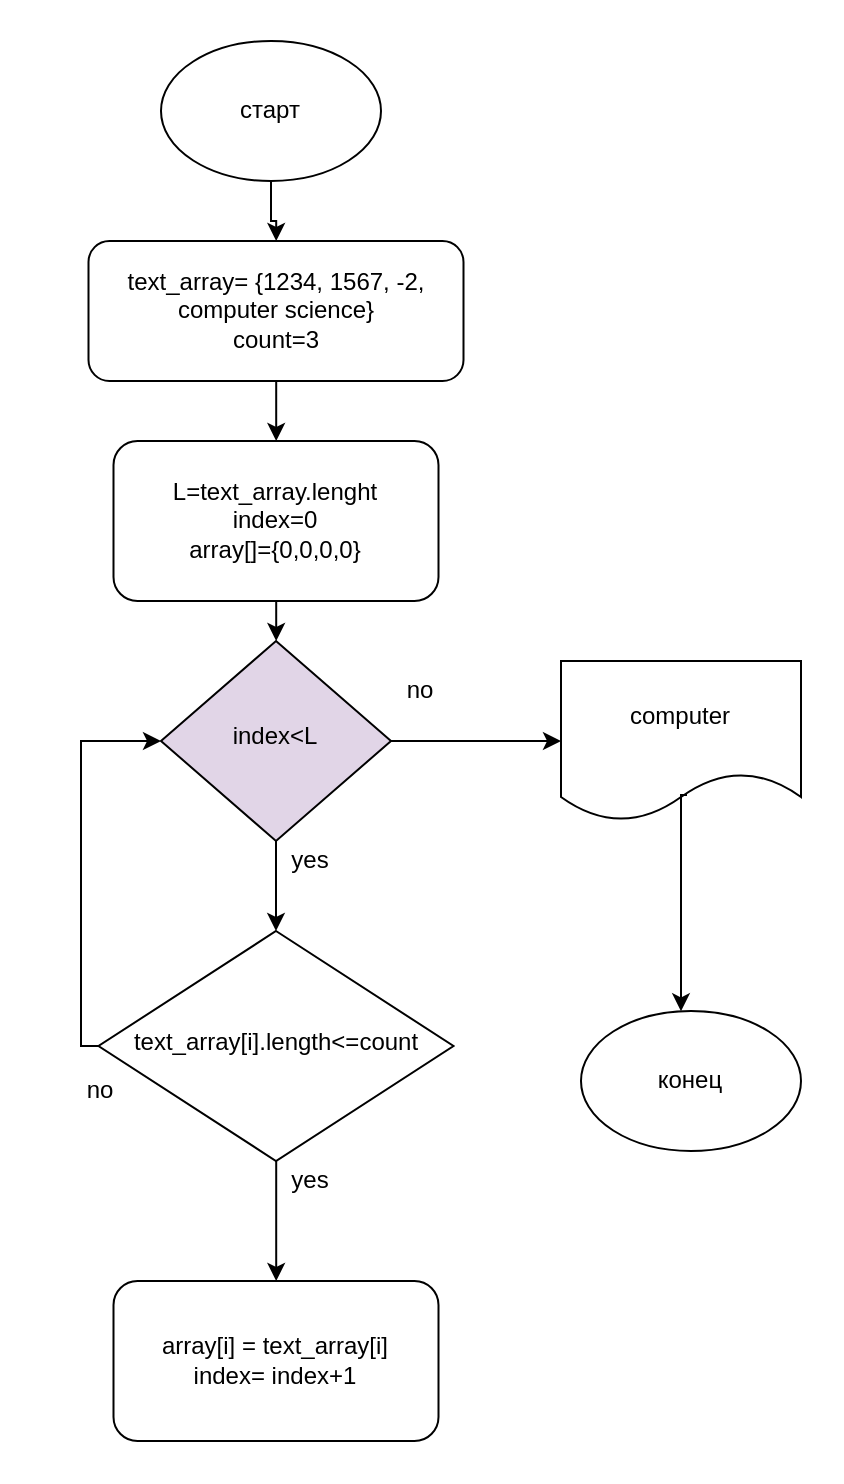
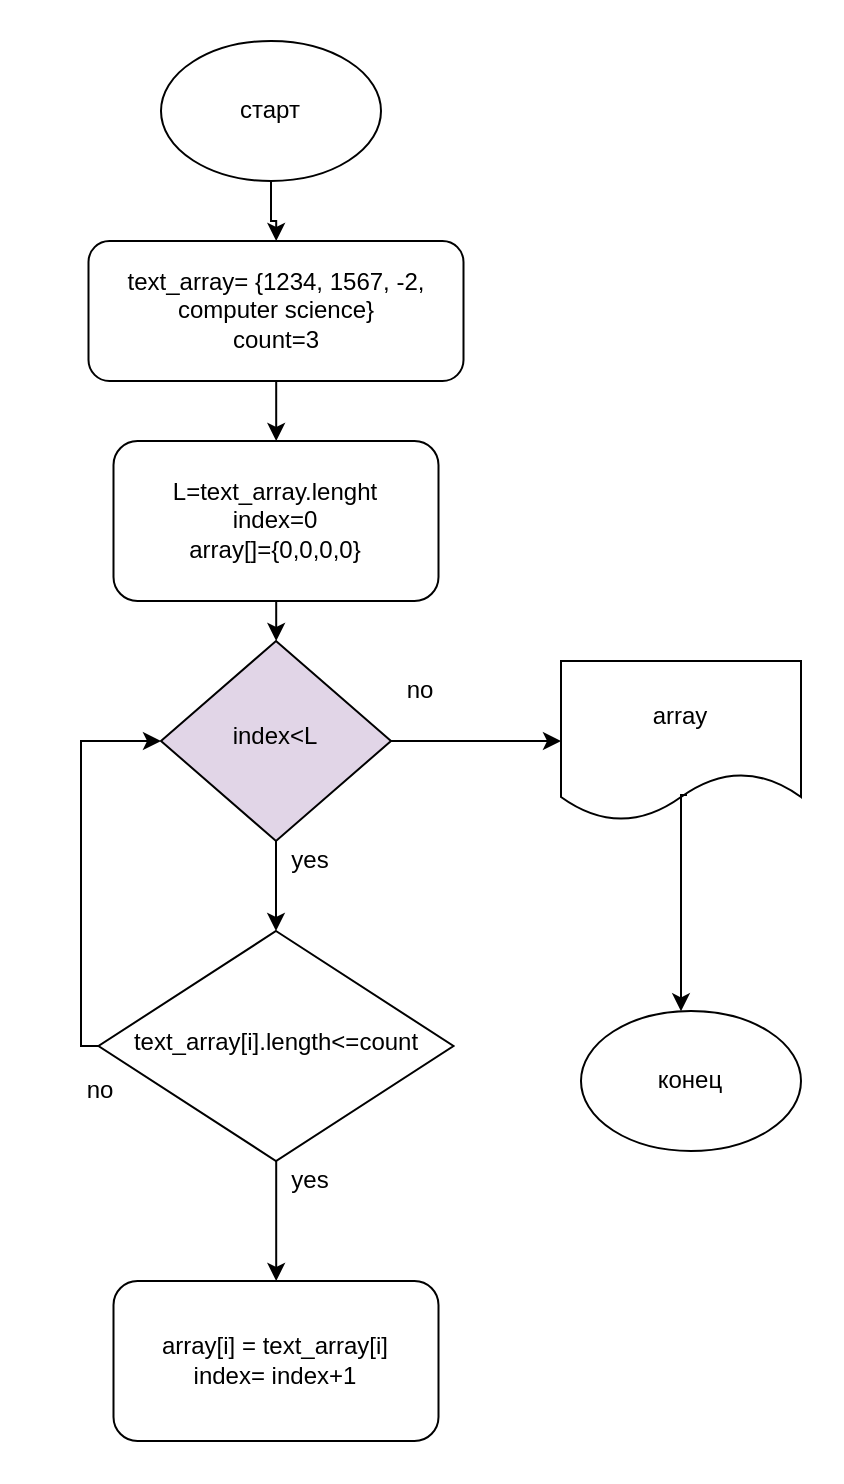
(681, 717) -> (681, 717)
